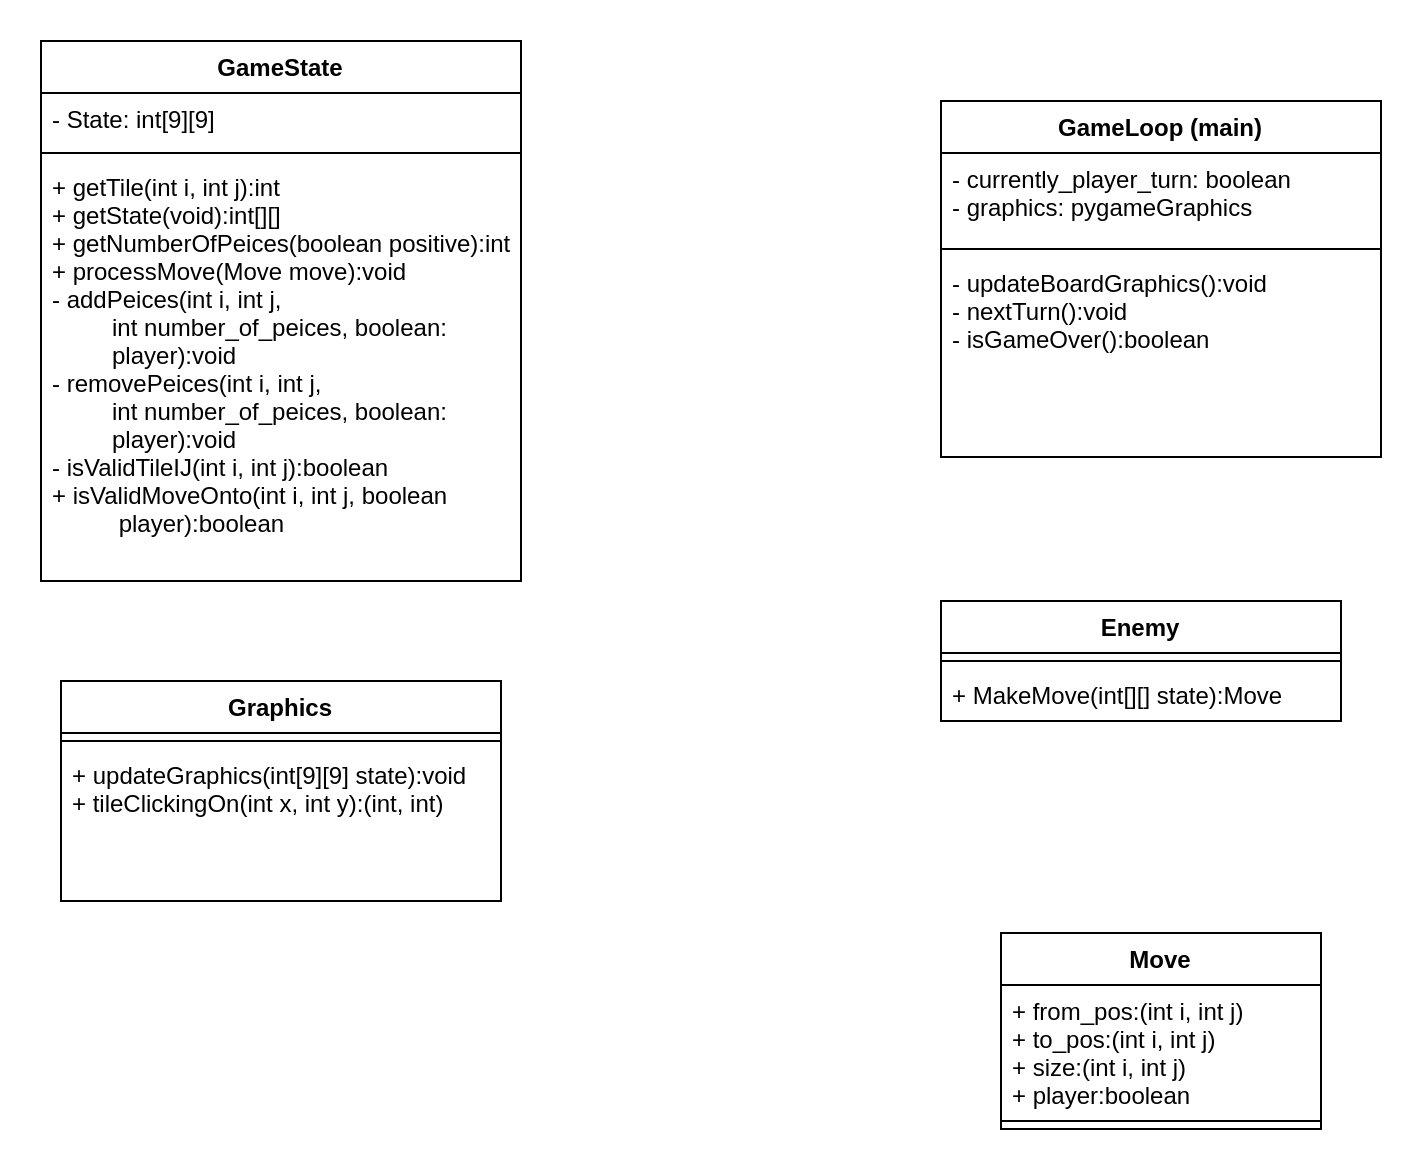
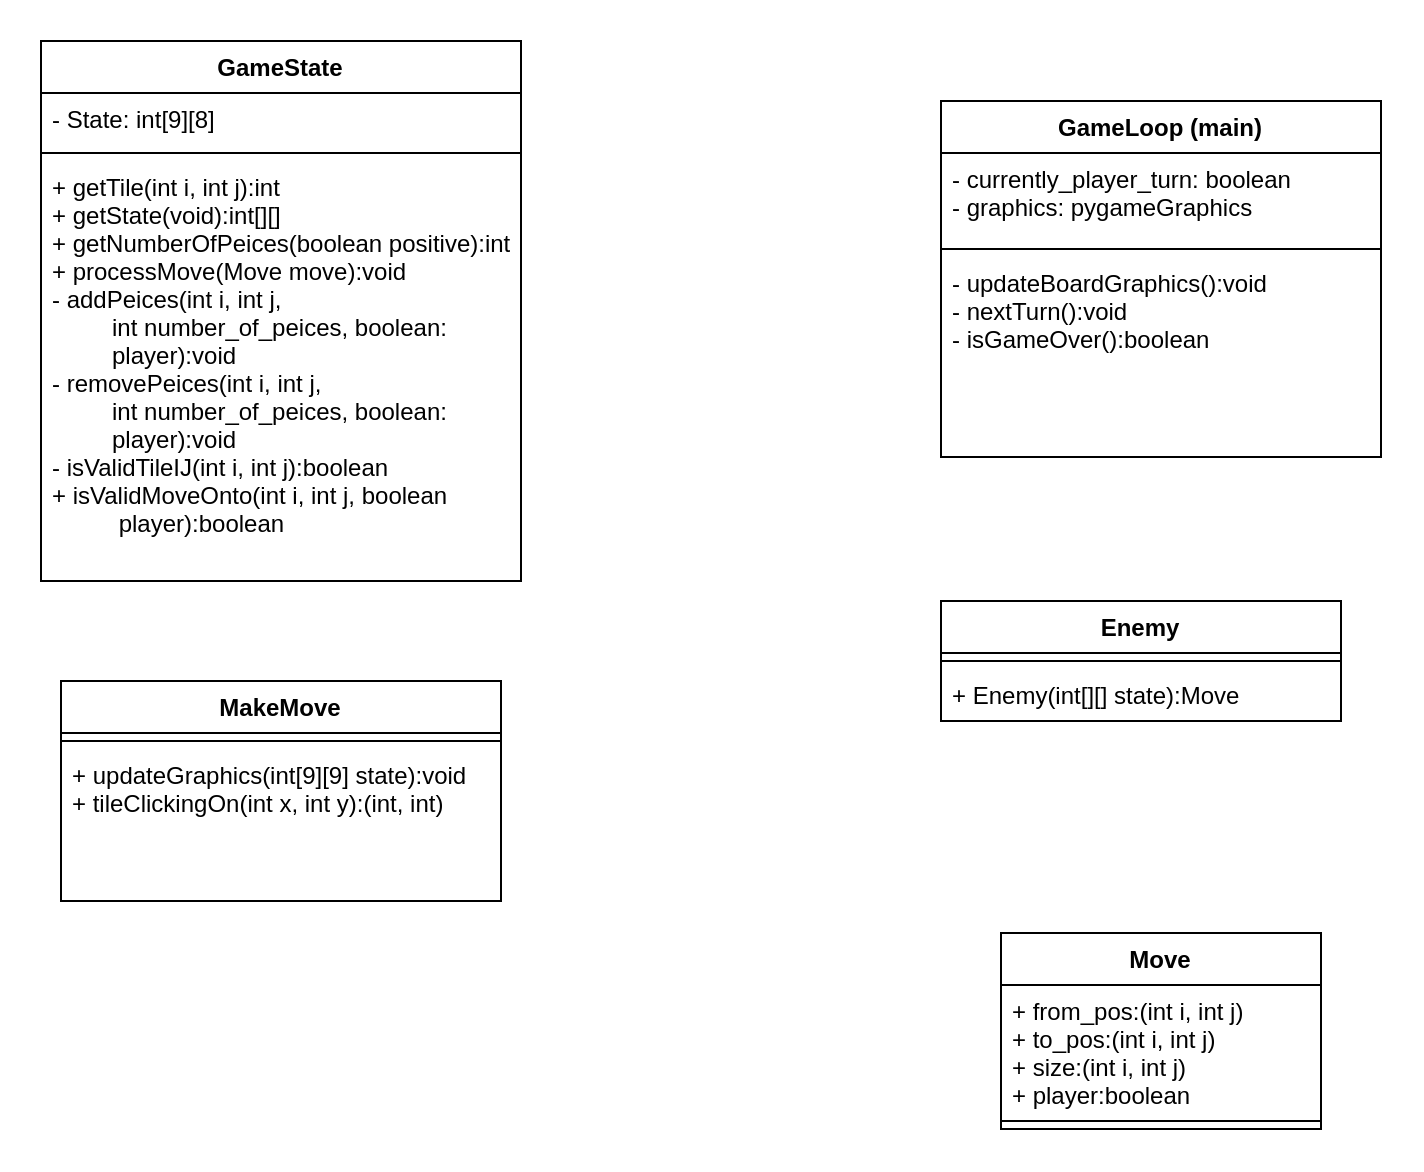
(160, 120) -> (160, 120)
(1141, 696) -> (1121, 696)
(280, 708) -> (280, 708)
